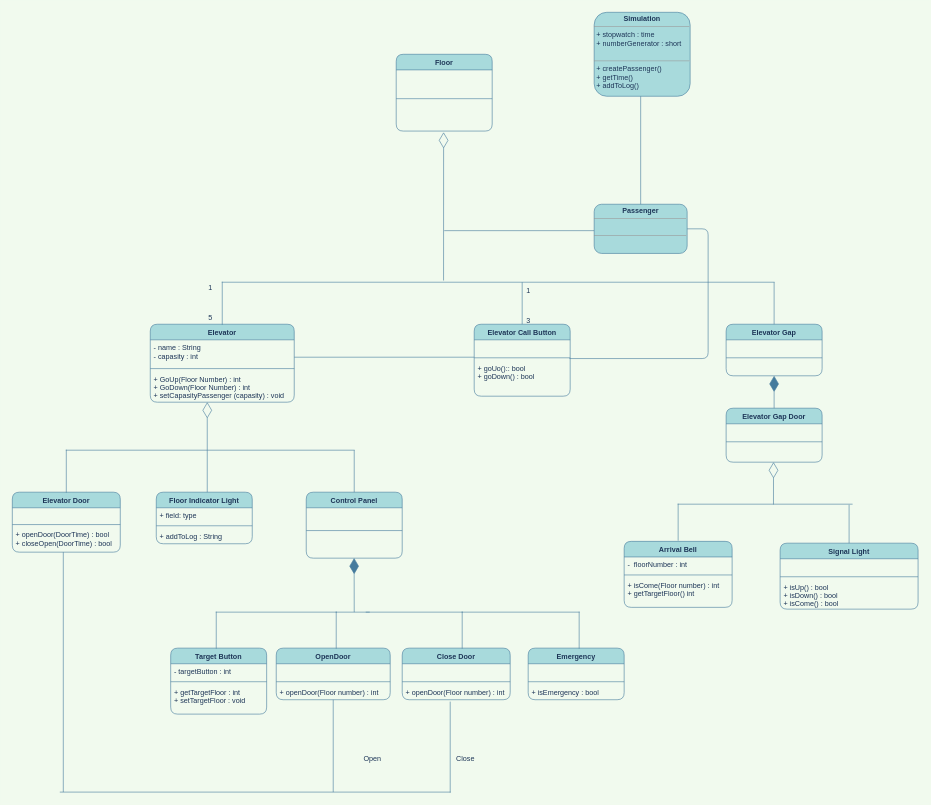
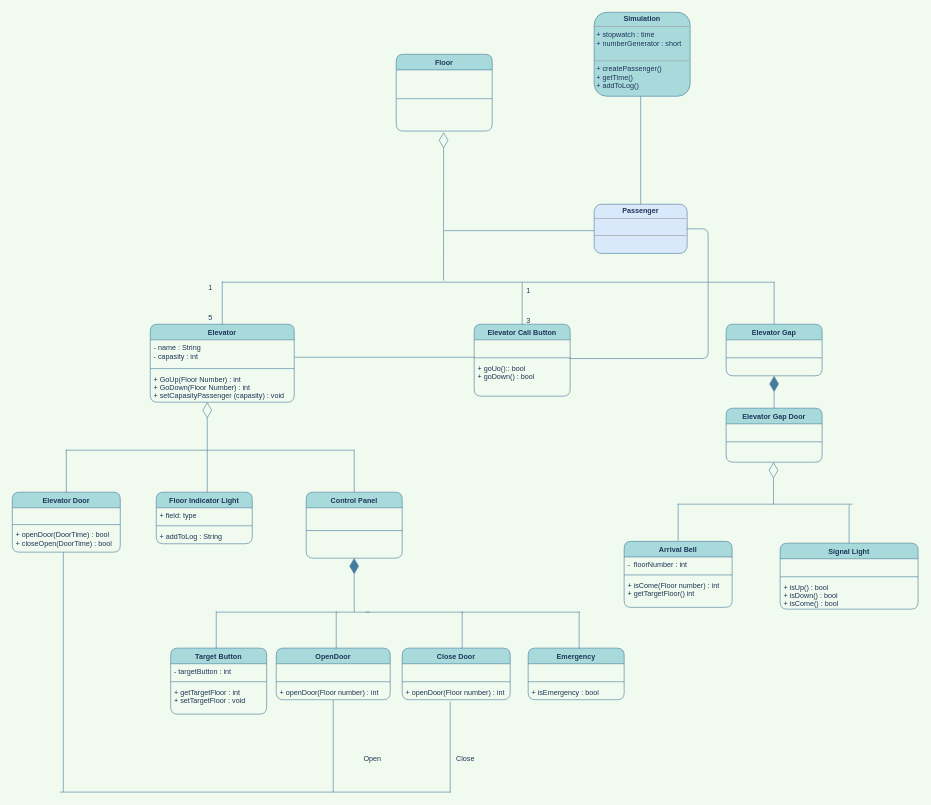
(641, 229) -> (641, 229)
